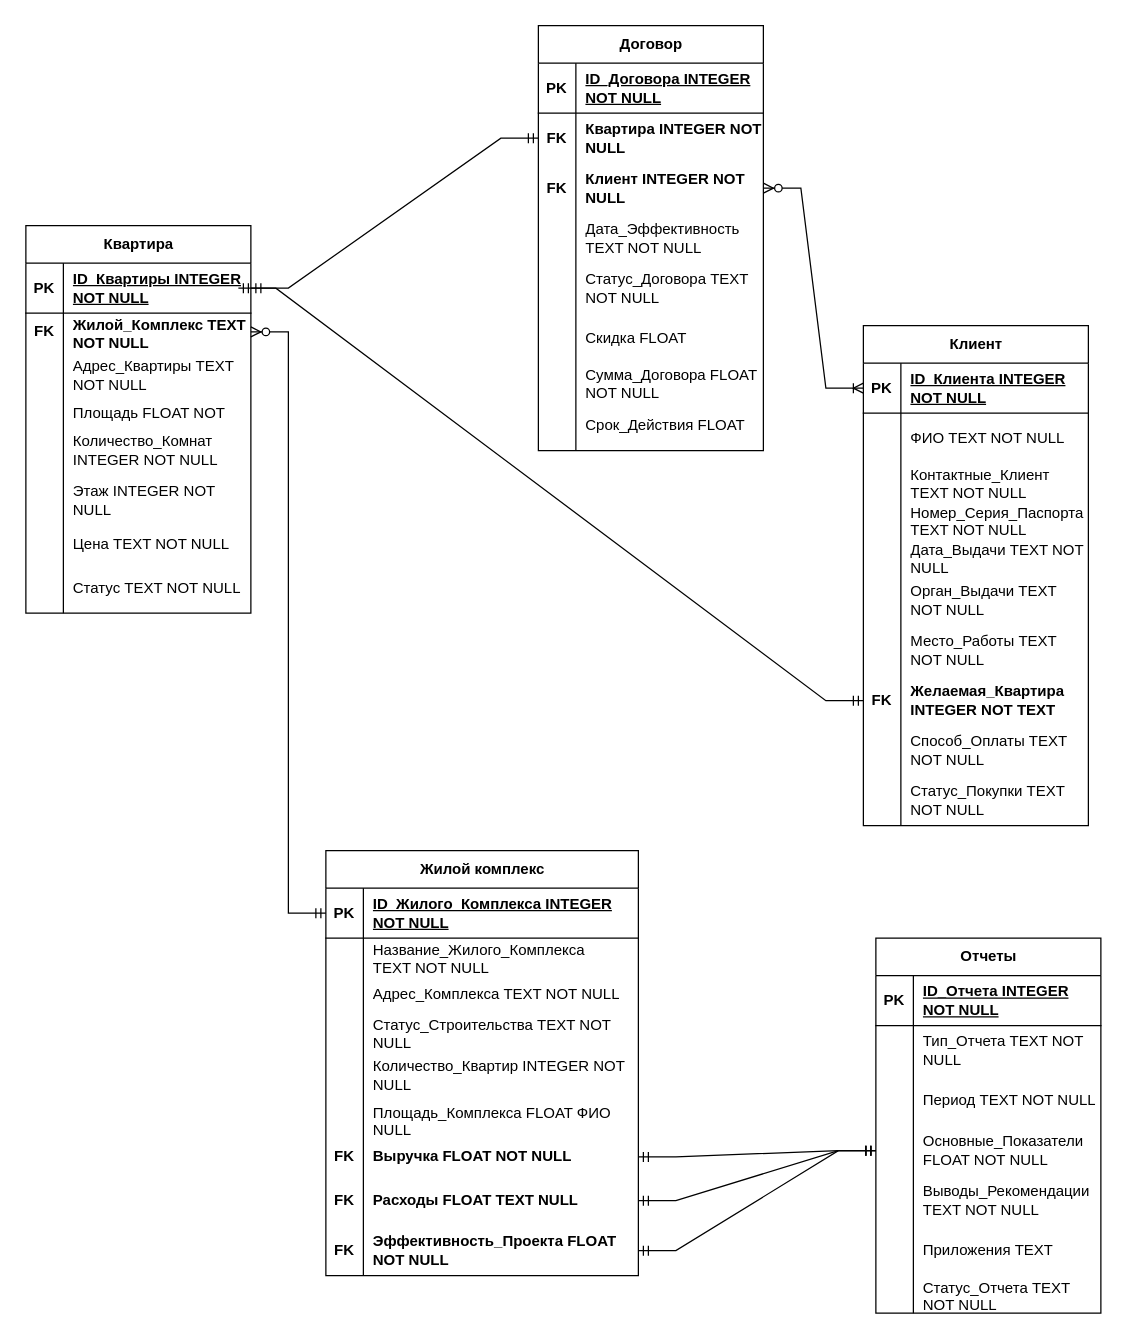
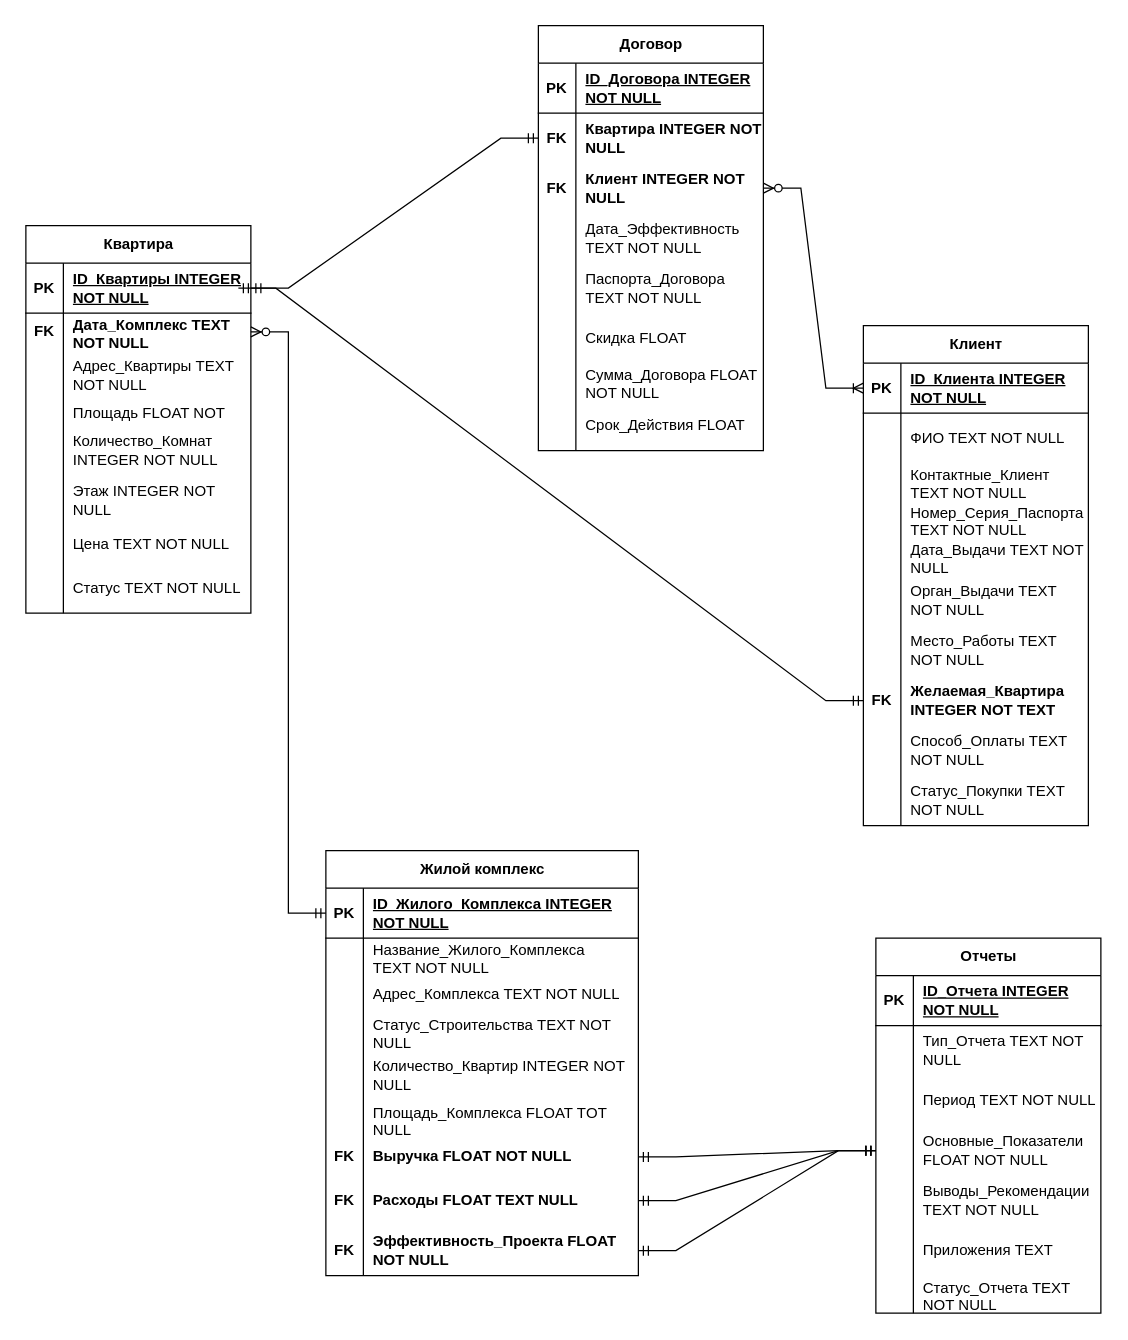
(674, 288) -> (674, 288)
(162, 332) -> (162, 332)
(502, 1119) -> (502, 1119)
